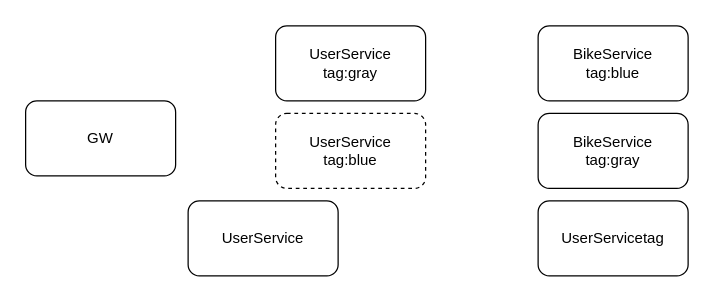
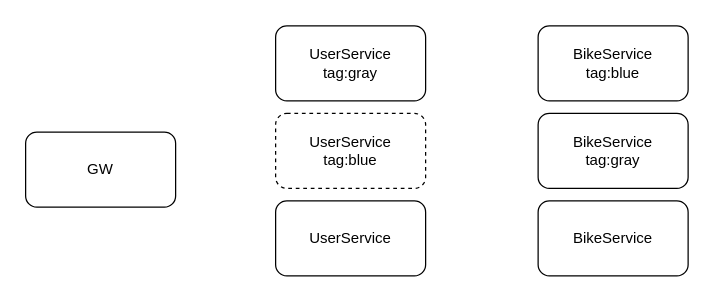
(101, 138) -> (101, 169)
(263, 238) -> (351, 238)
(613, 238) -> (613, 238)
